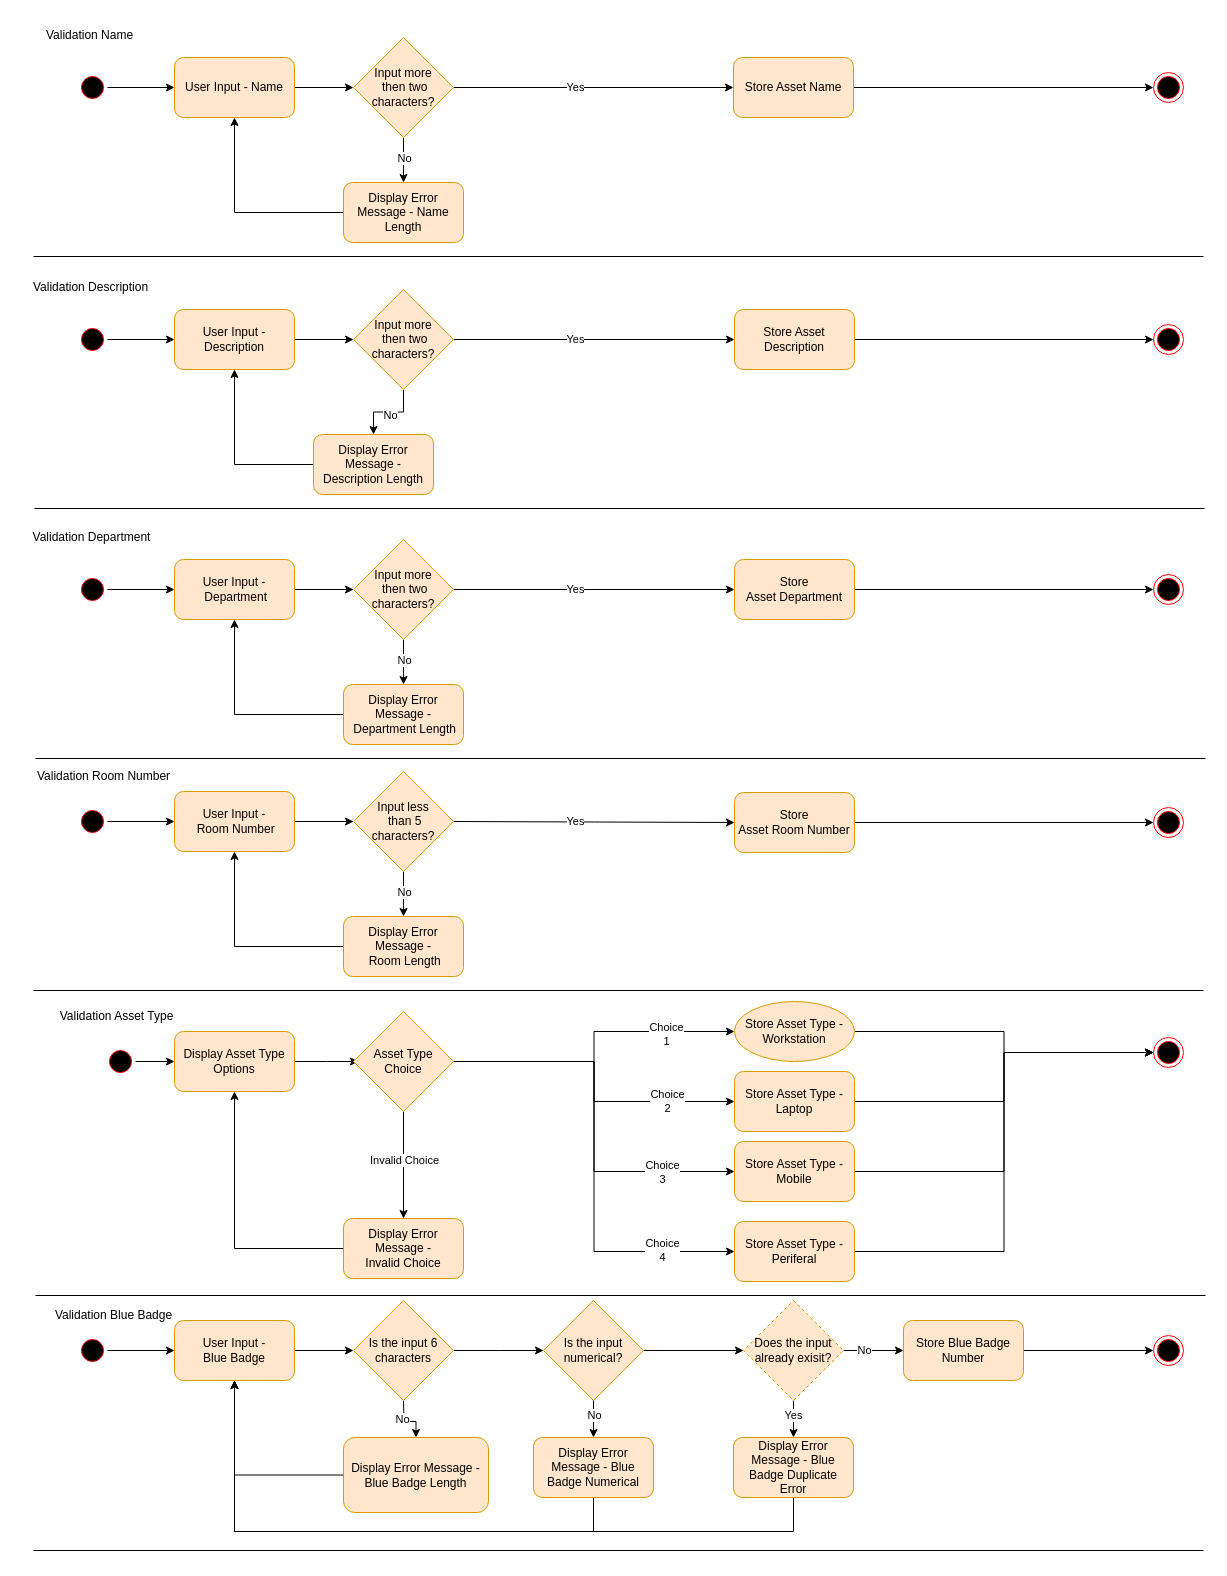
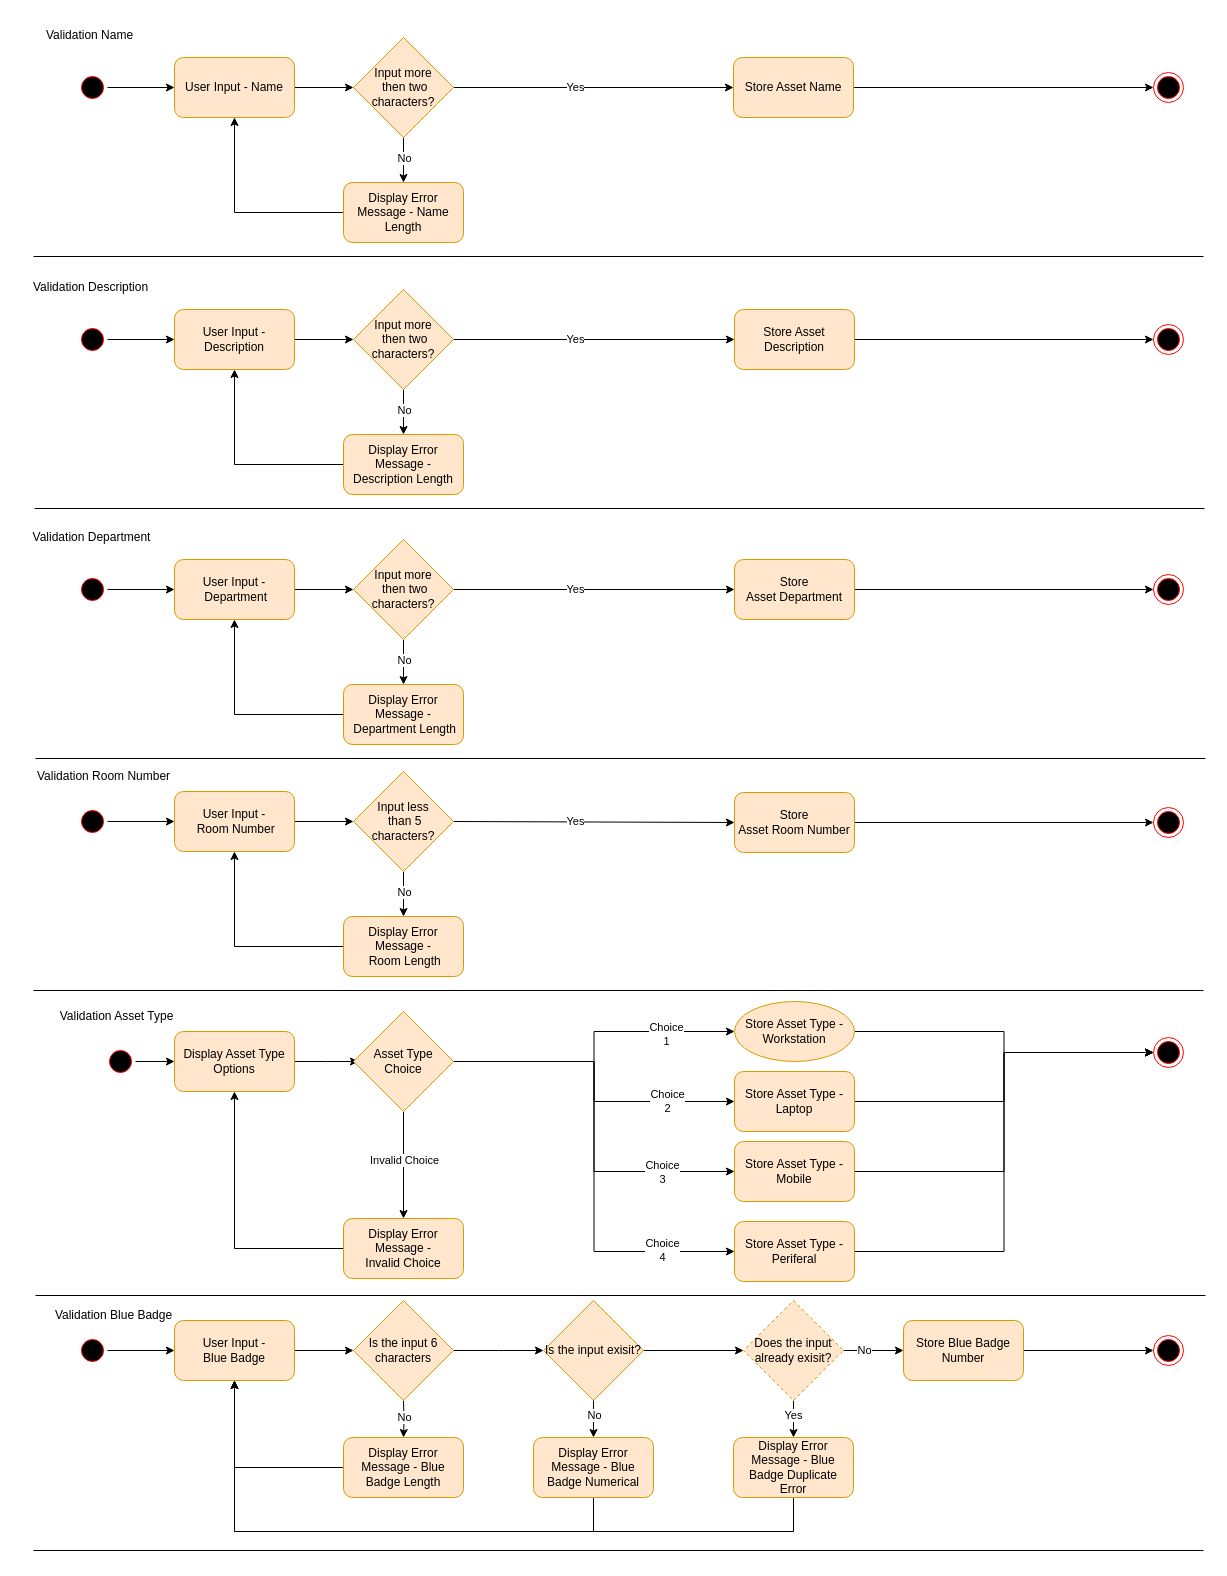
(374, 465) -> (404, 465)
(594, 1351) -> (594, 1351)
(416, 1475) -> (404, 1468)
